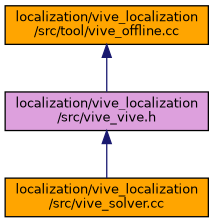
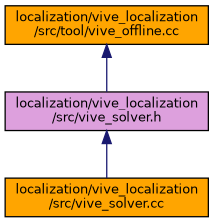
(107, 111) -> (107, 111)
